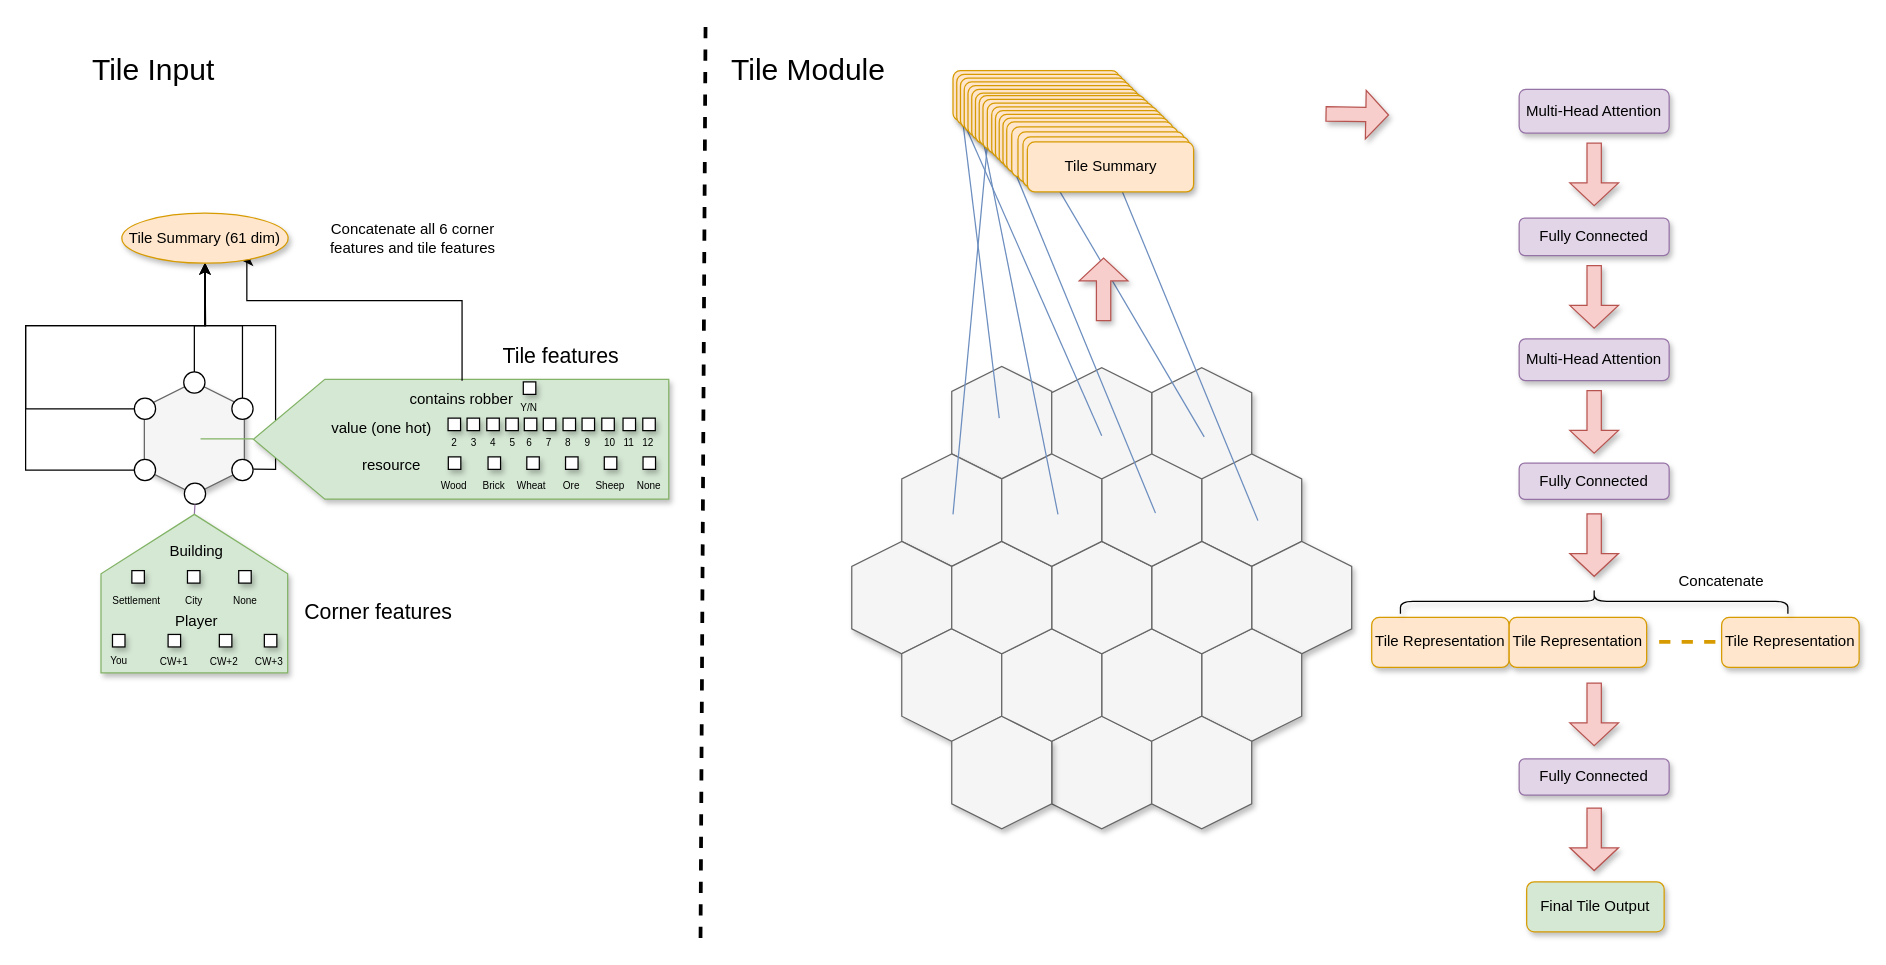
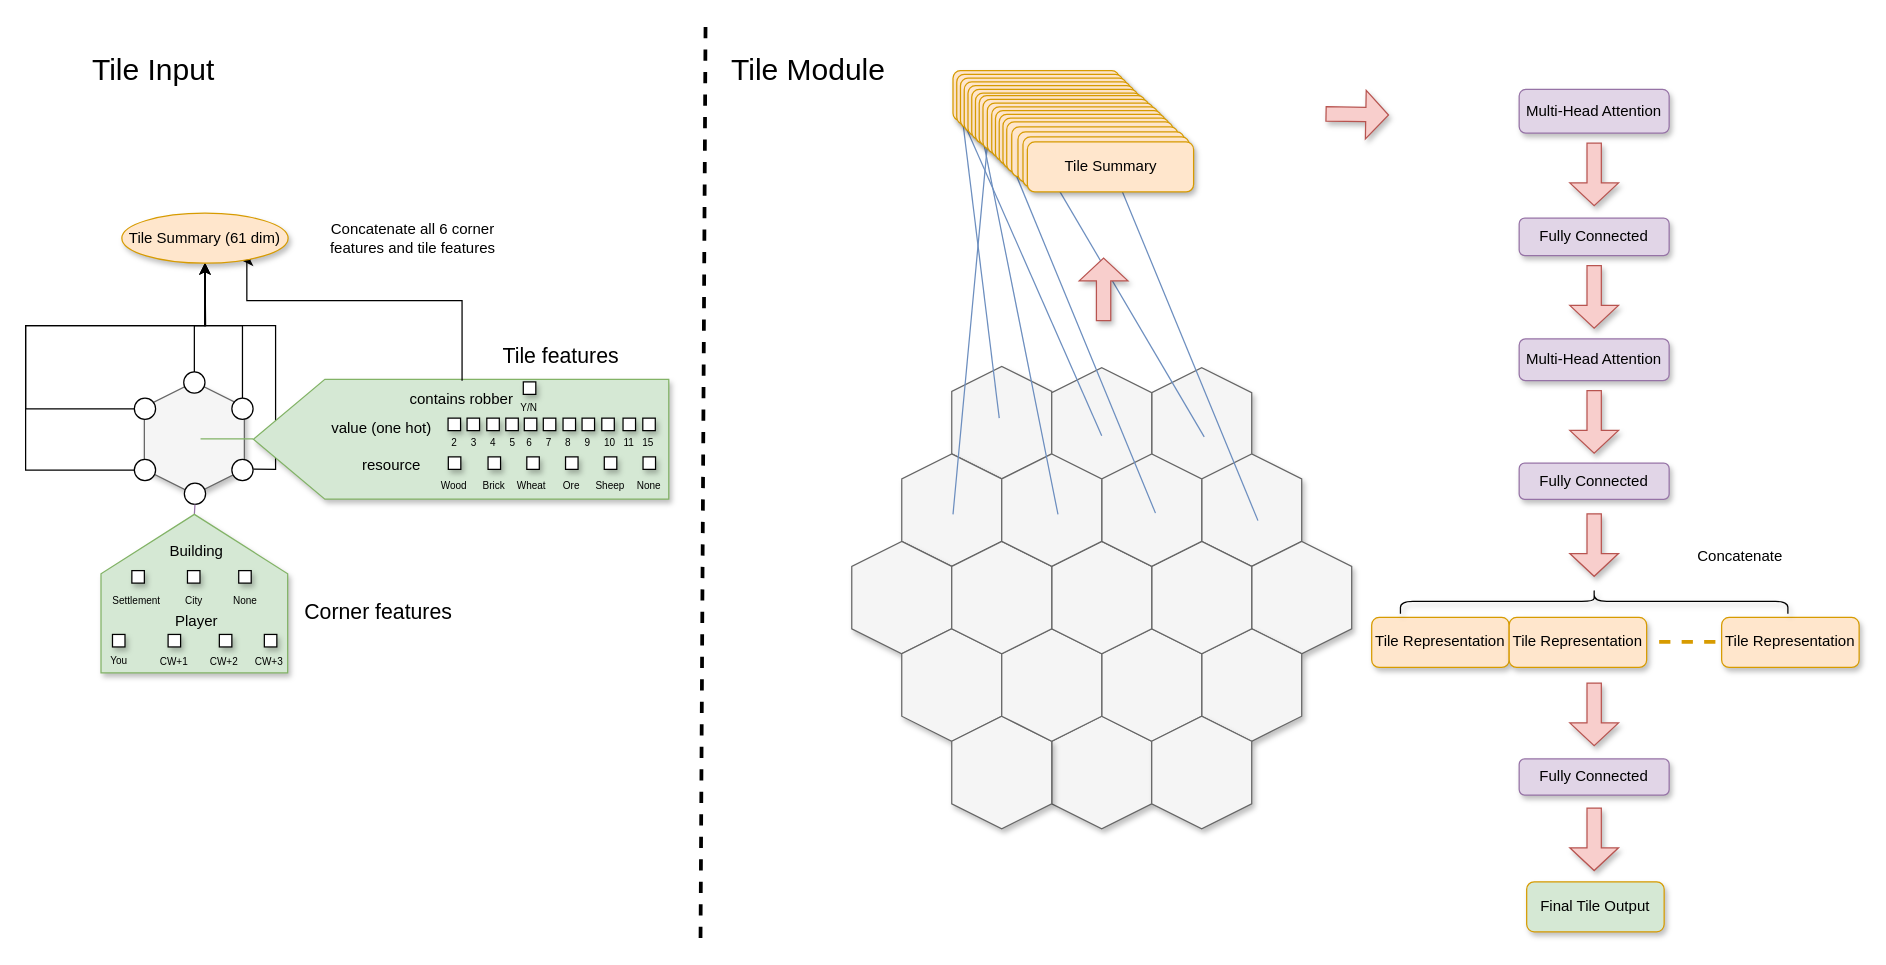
(583, 443) -> (583, 443)
(1722, 582) -> (1741, 557)
